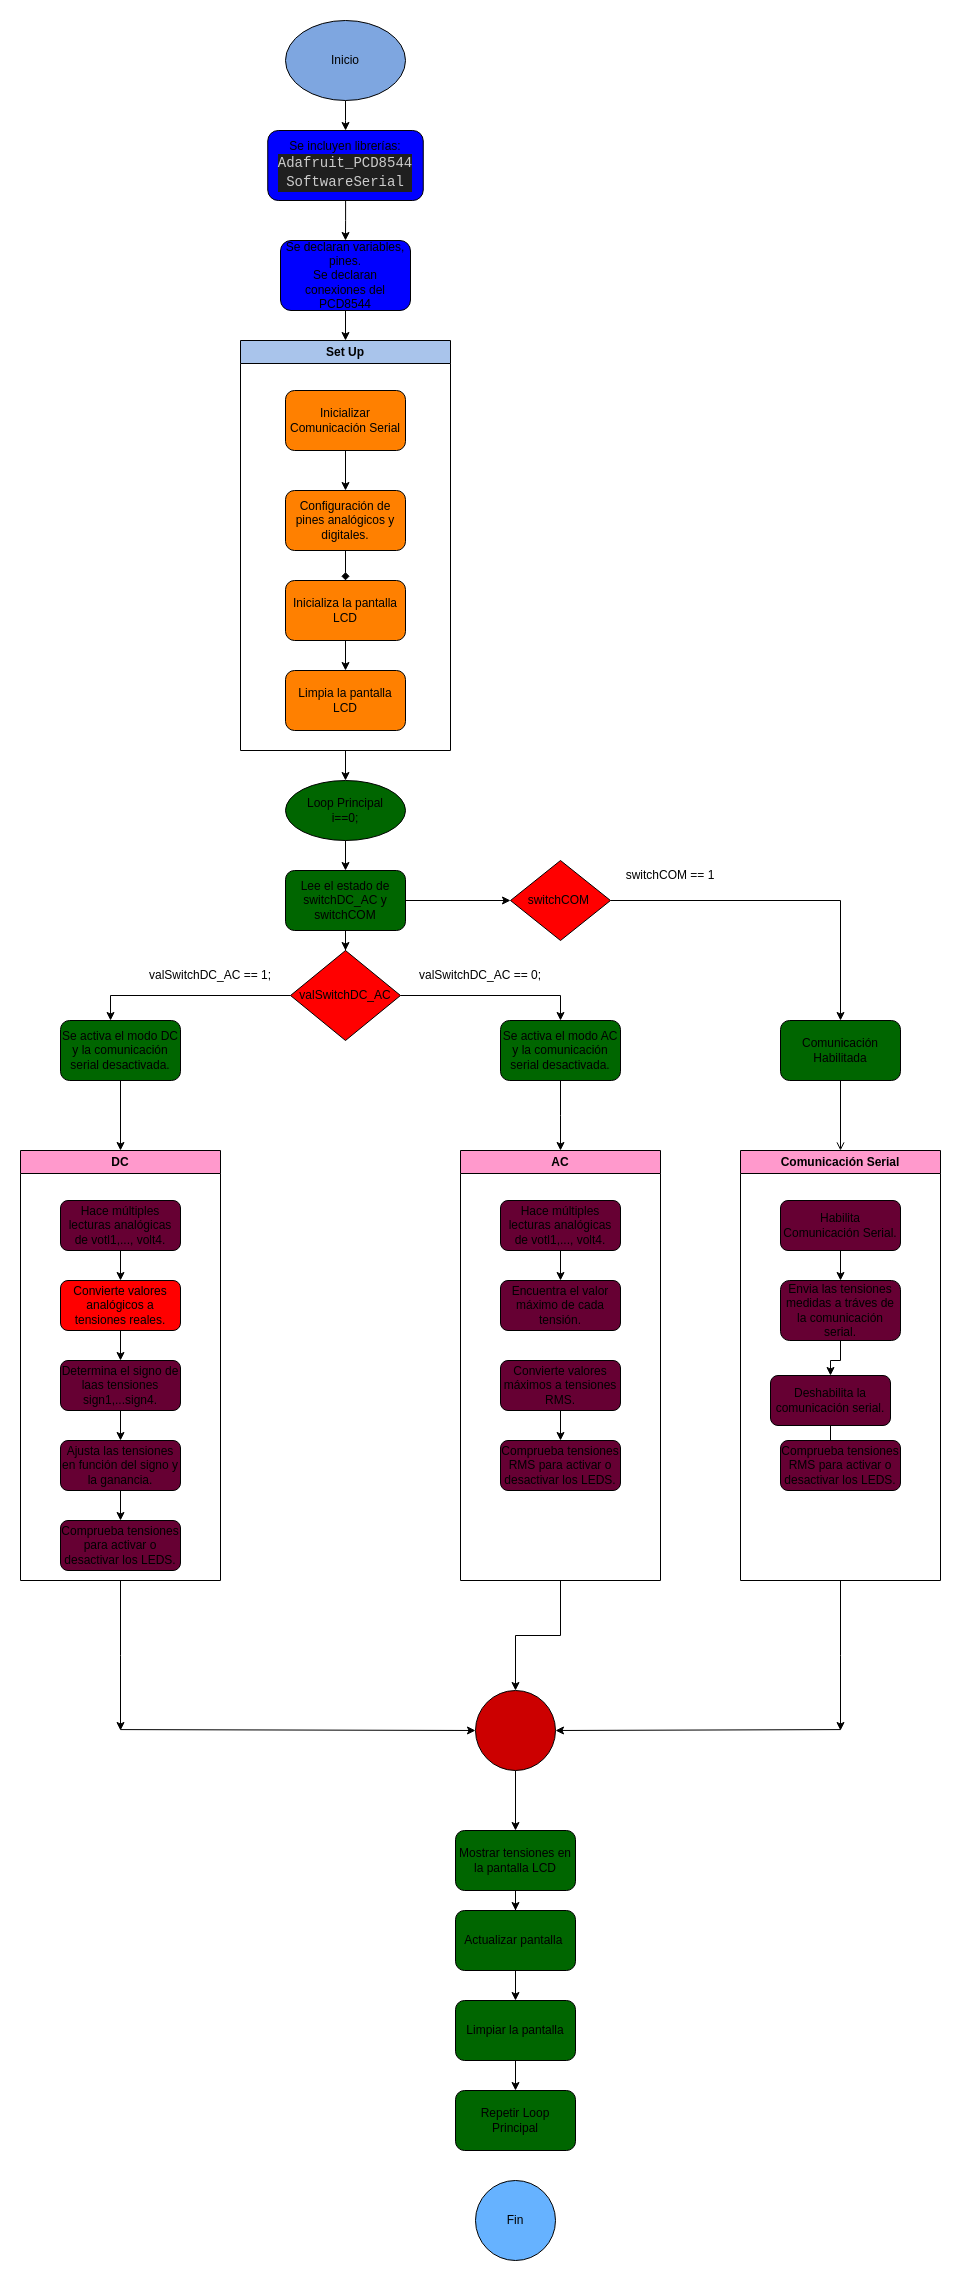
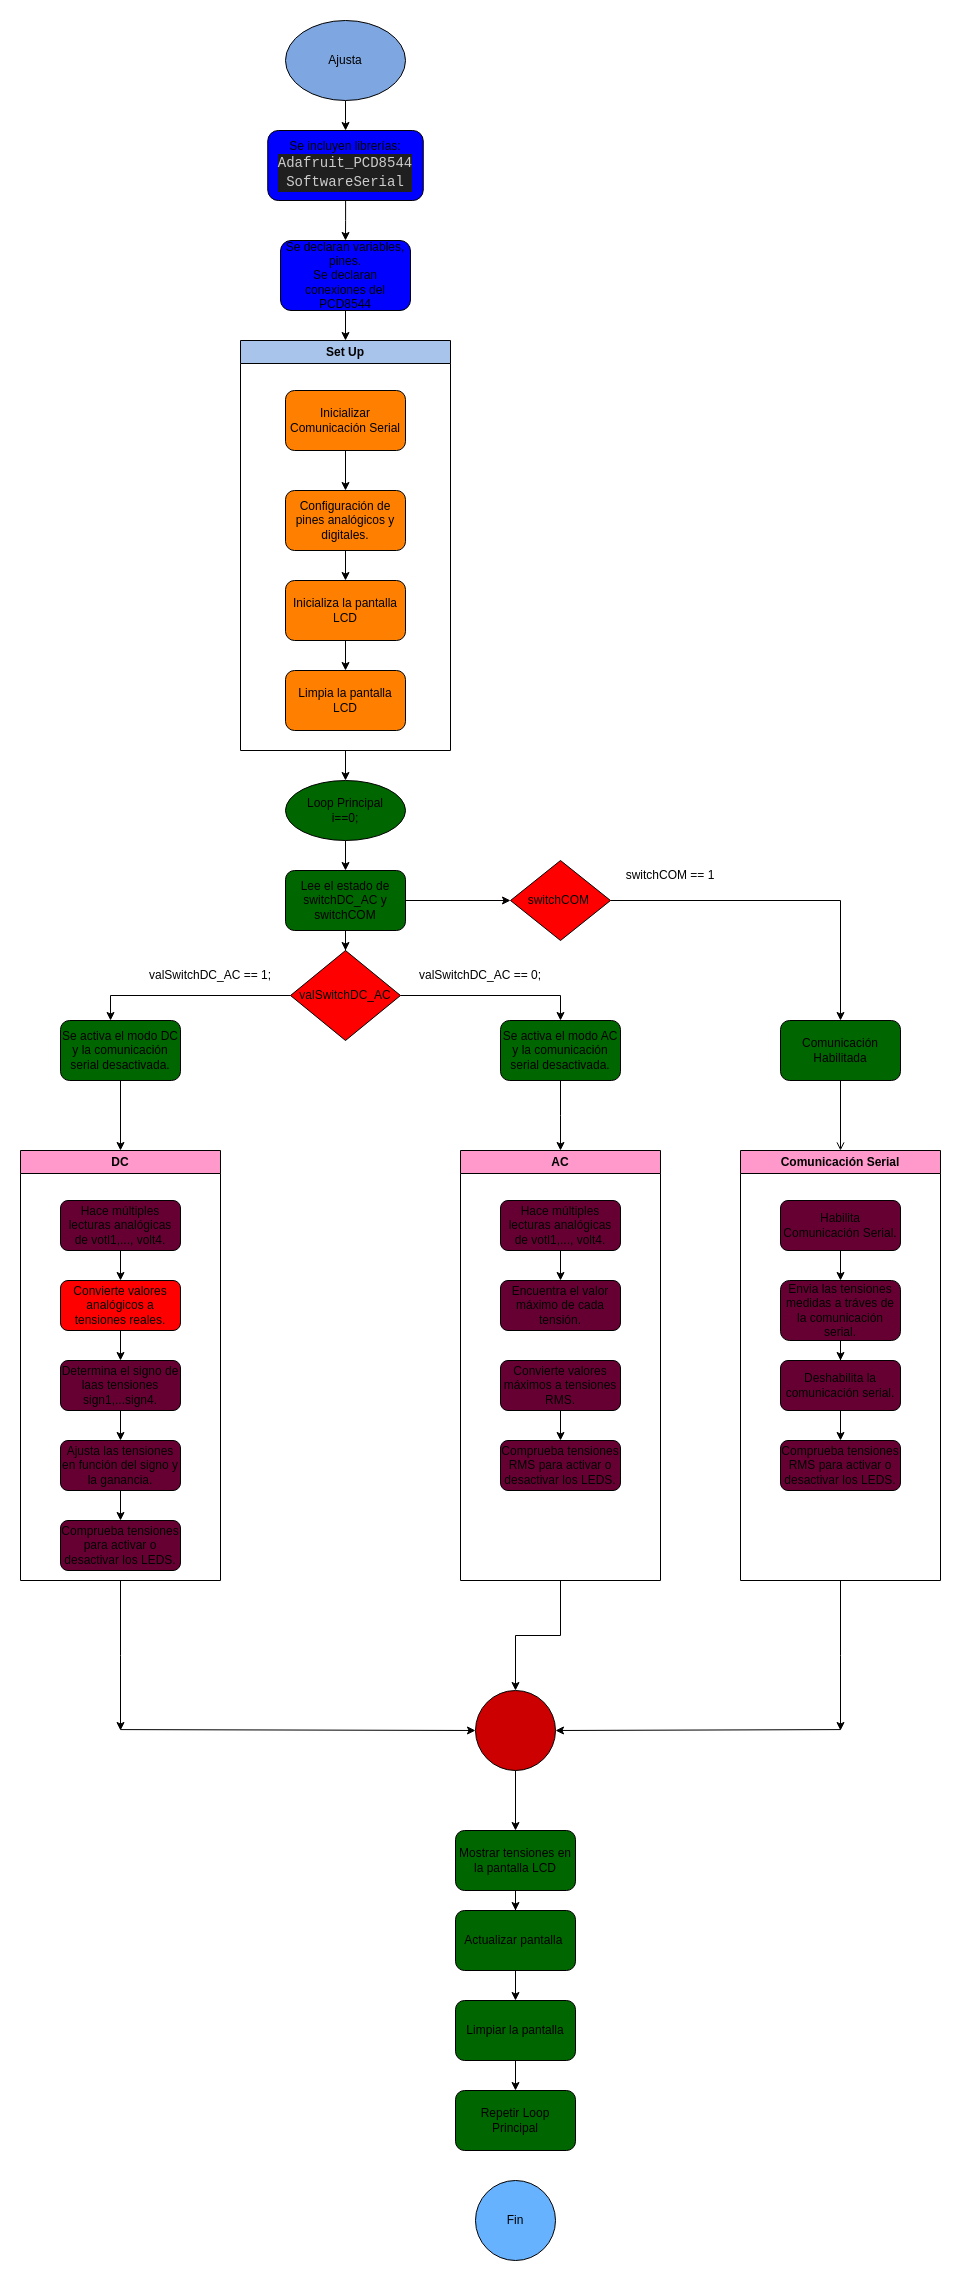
(346, 61) -> (346, 61)
(346, 571) -> (346, 572)
(831, 1401) -> (841, 1386)
